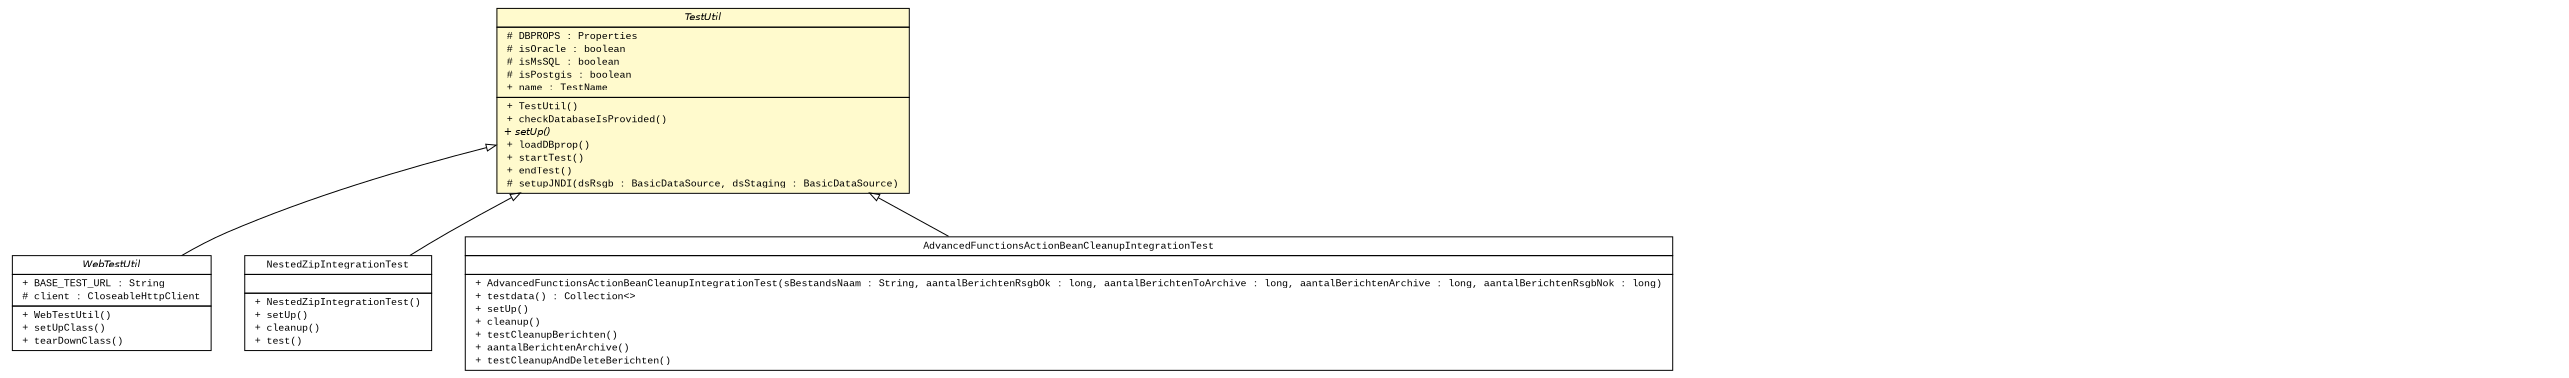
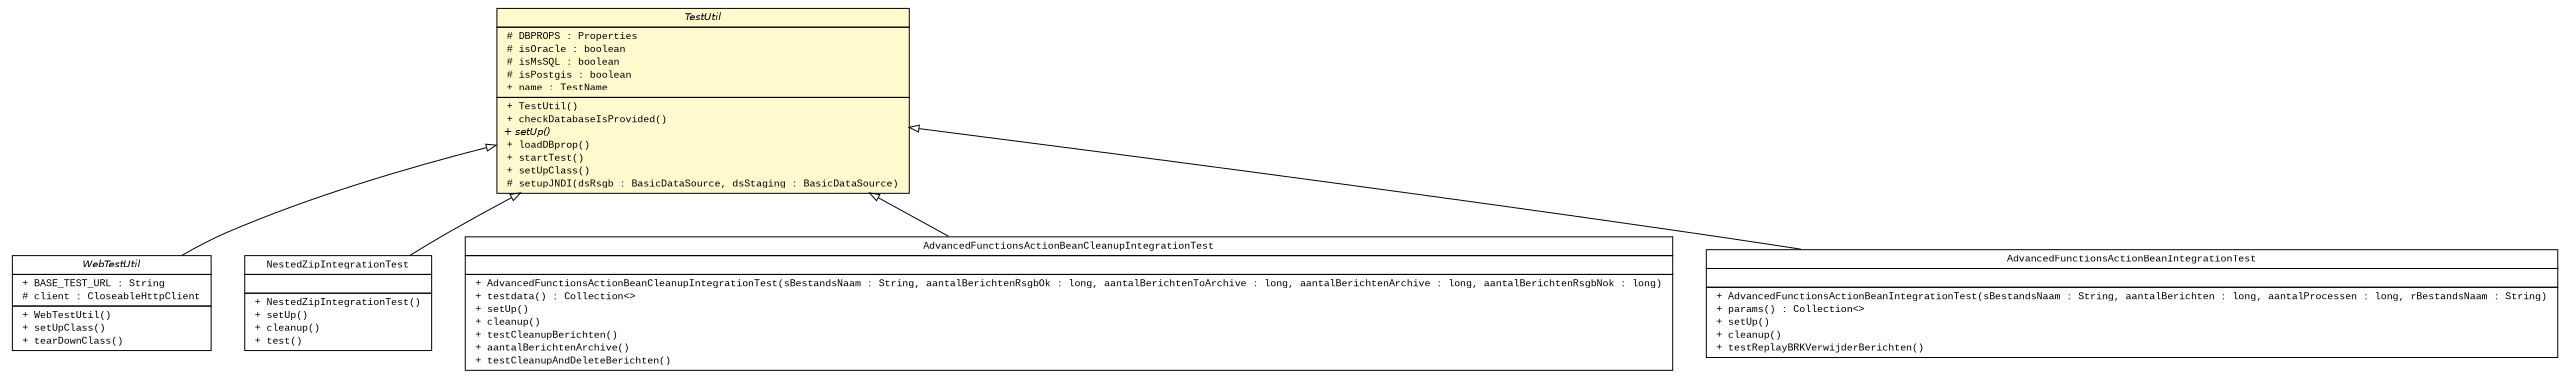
(540, 171) -> (549, 171)
none -> (2132, 303)
